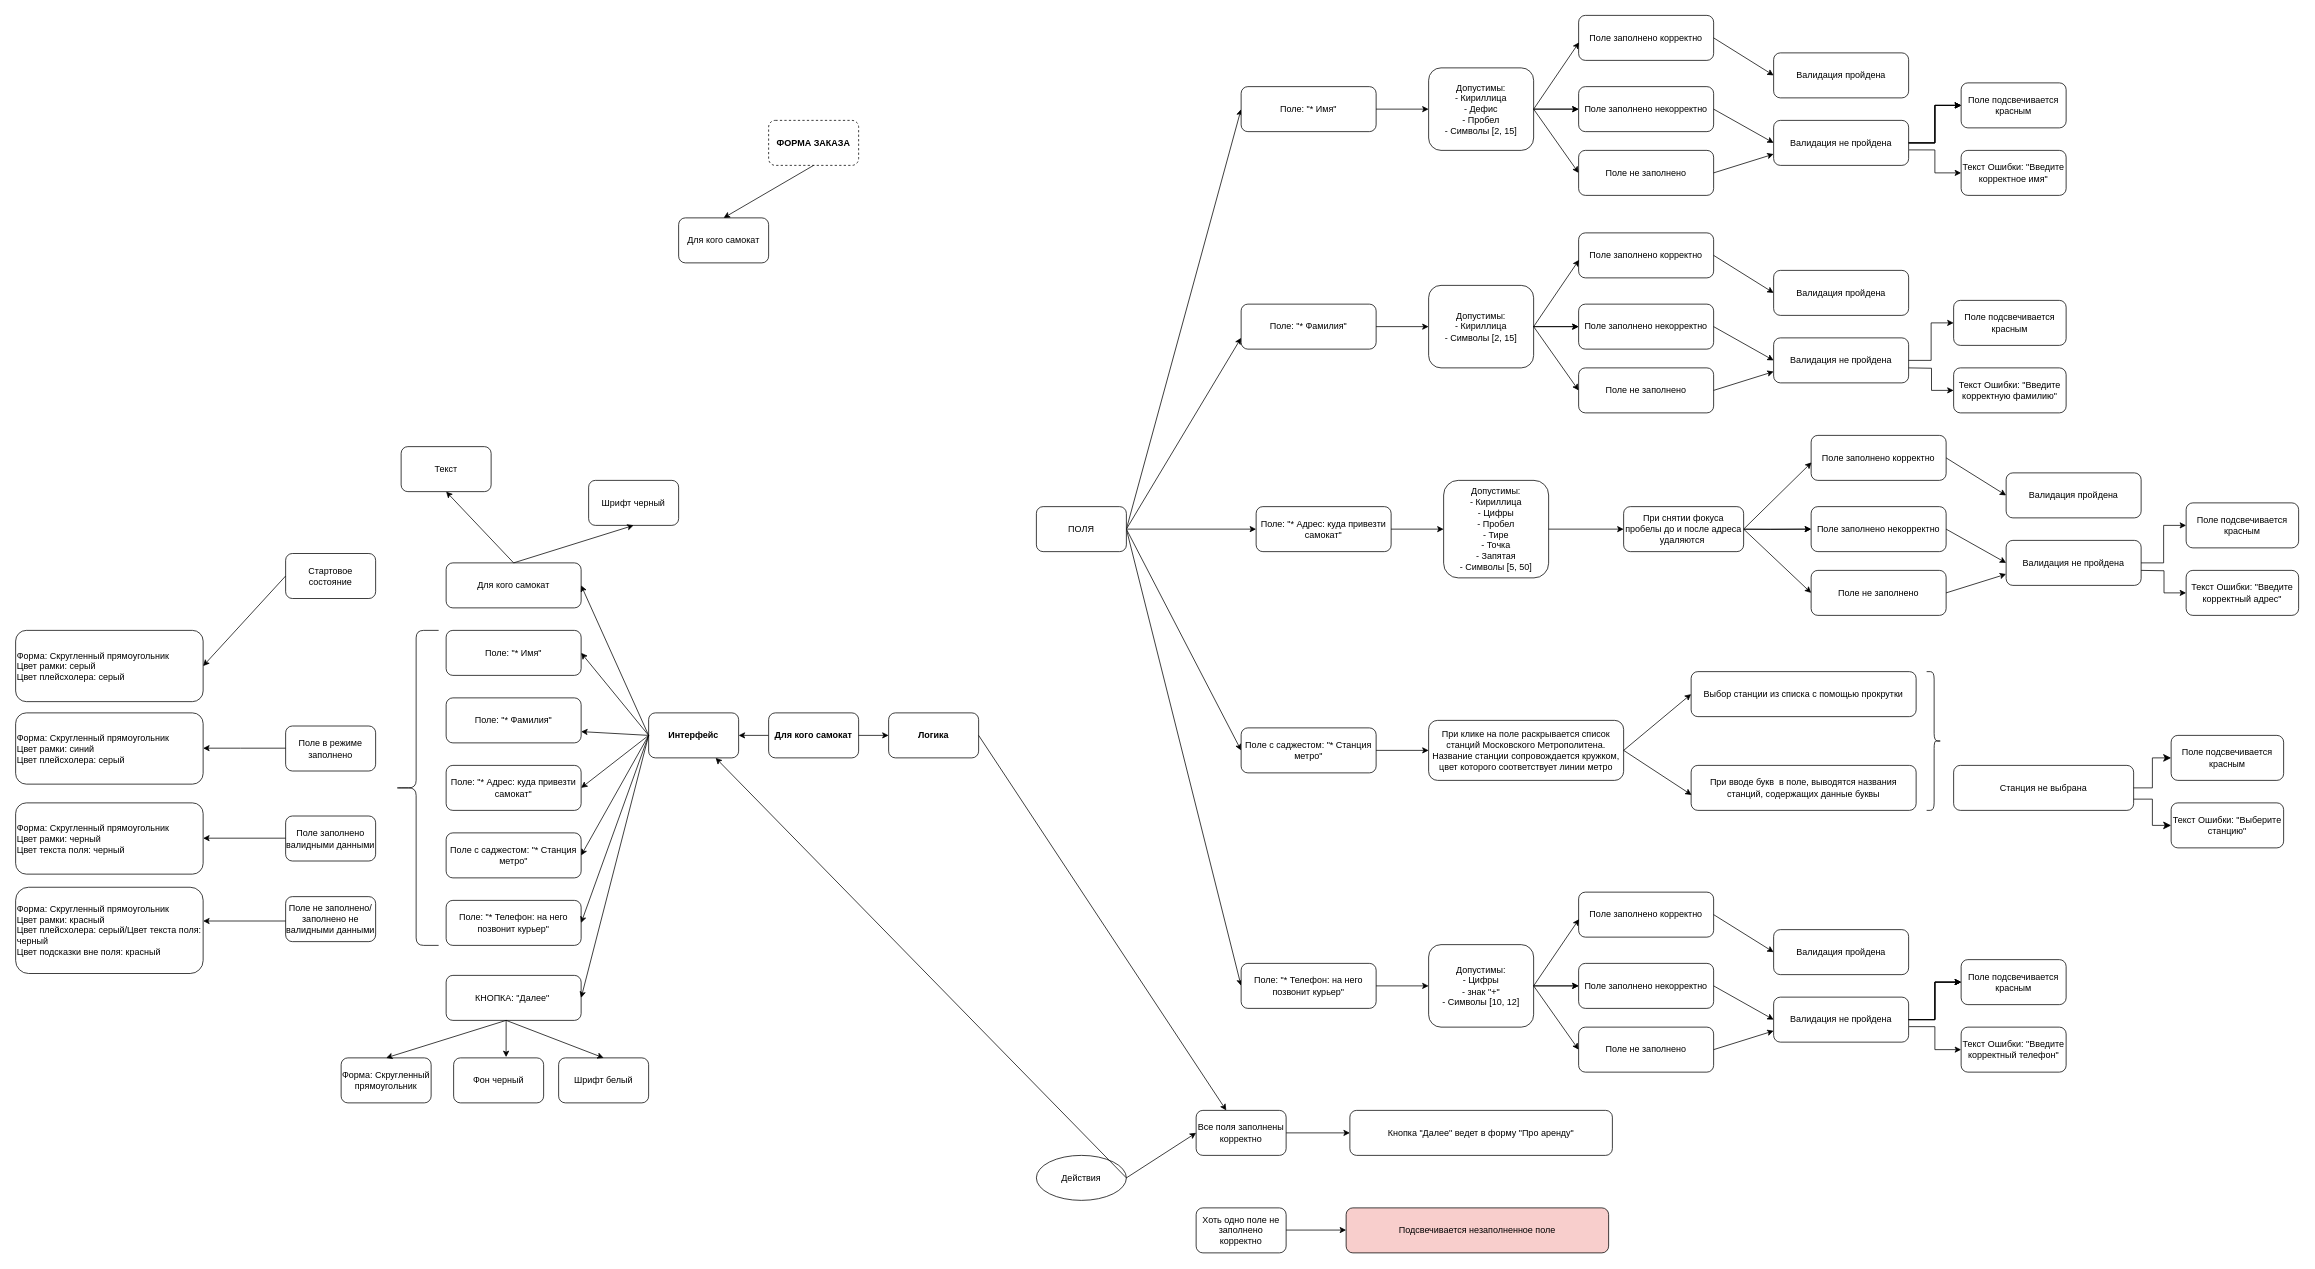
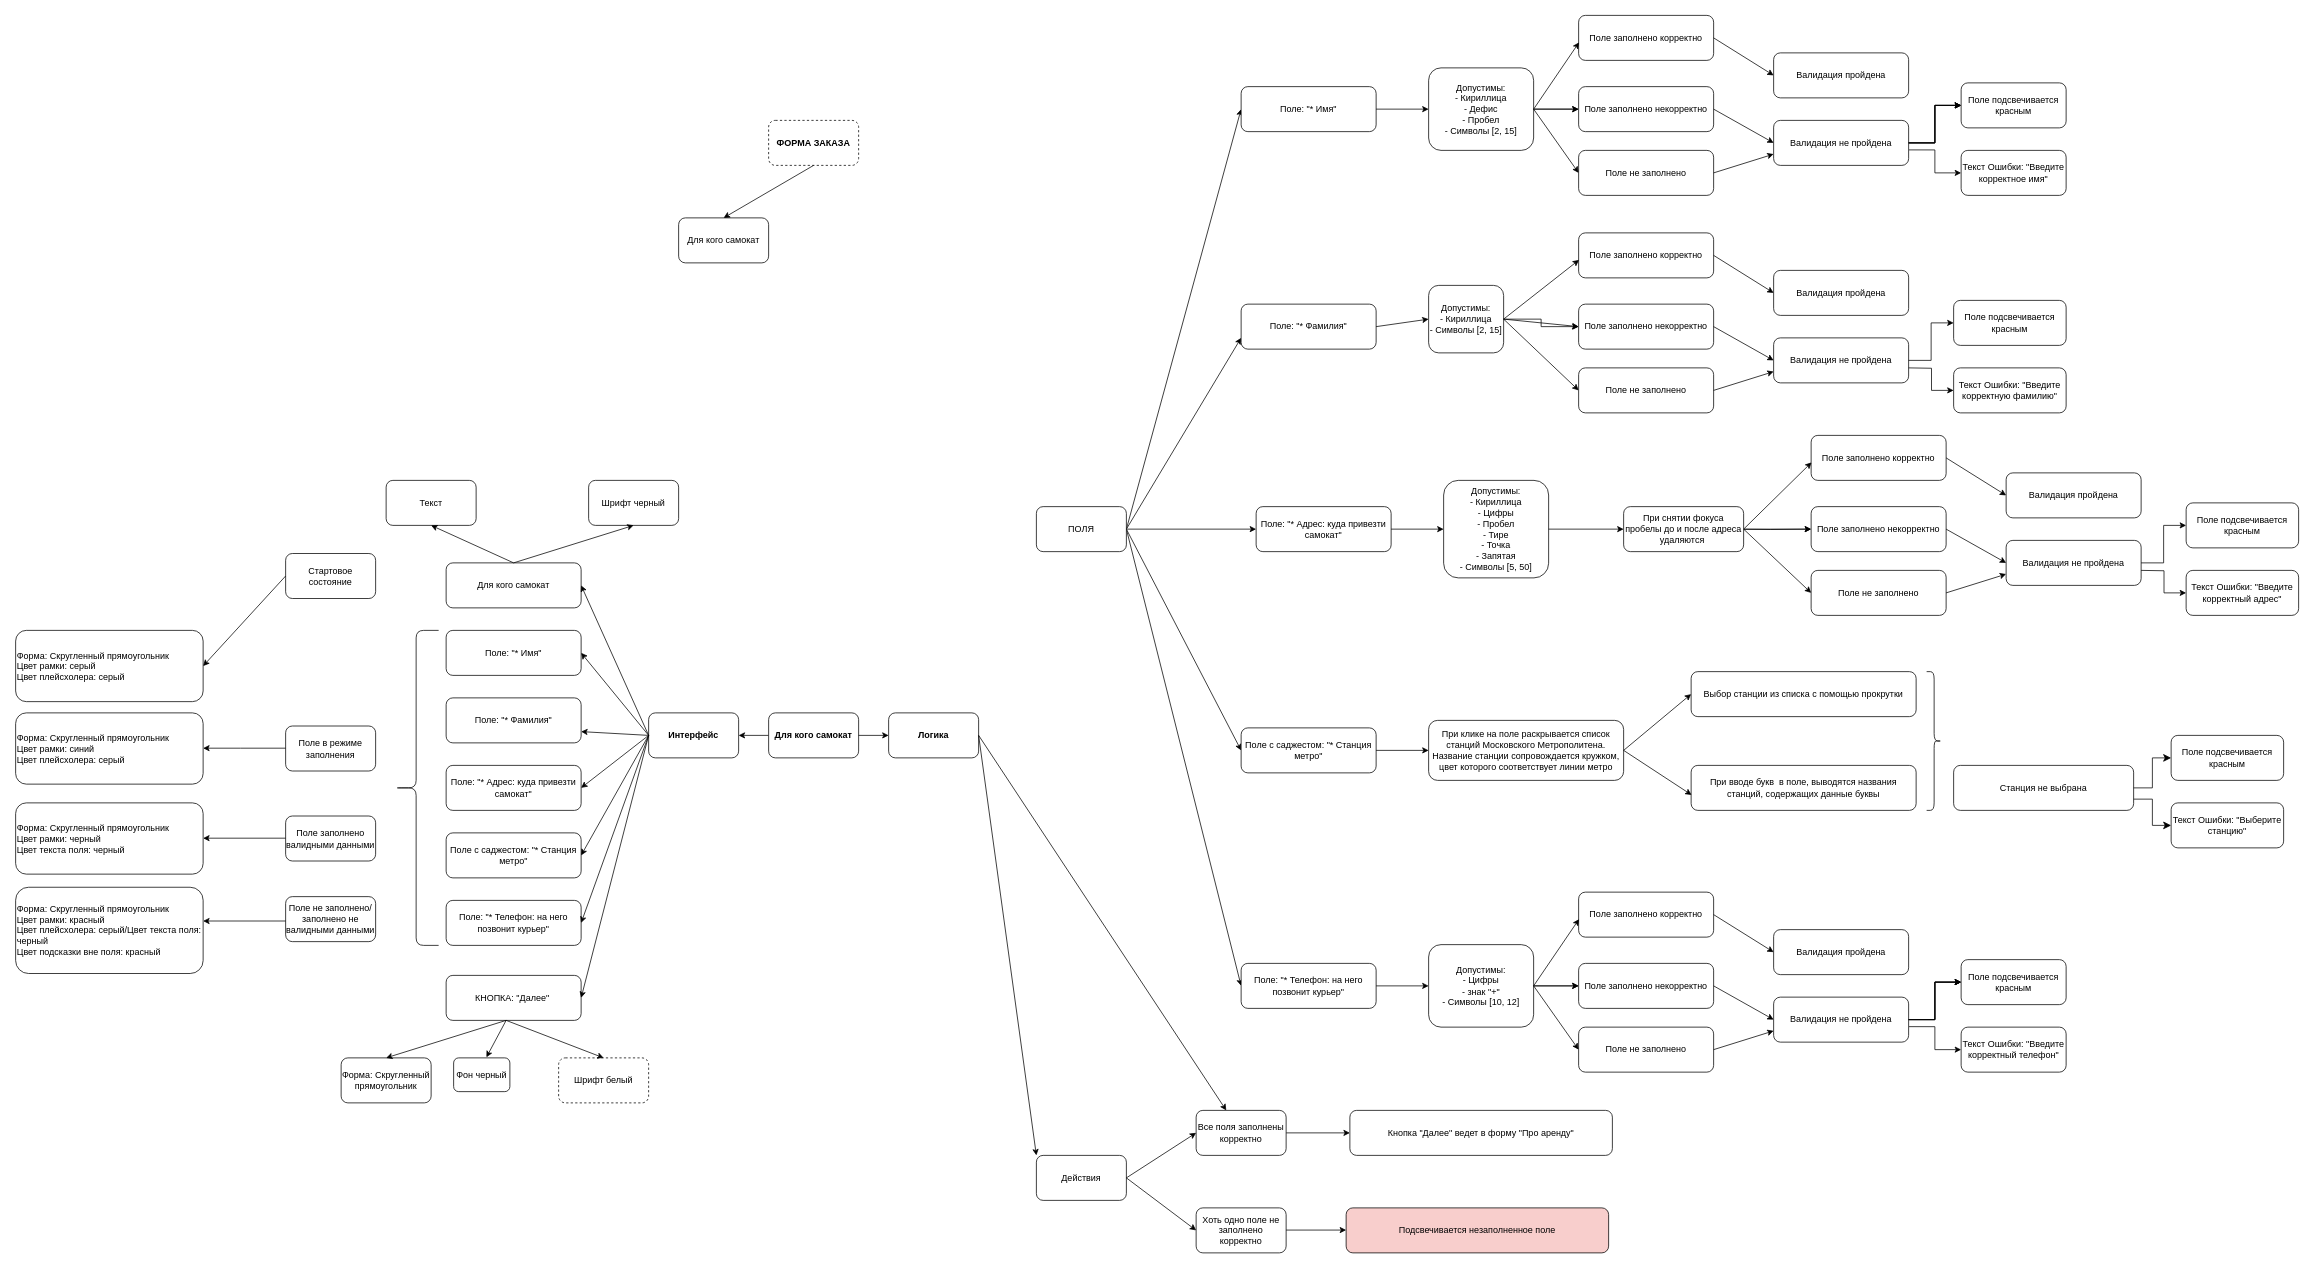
(1481, 327) -> (1466, 319)
(446, 469) -> (431, 503)
(330, 749) -> (330, 749)
none -> (1007, 945)
(498, 1080) -> (482, 1075)
(603, 1080) -> (603, 1080)
(1107, 1158) -> (1159, 1203)
(1081, 1178) -> (1081, 1178)
